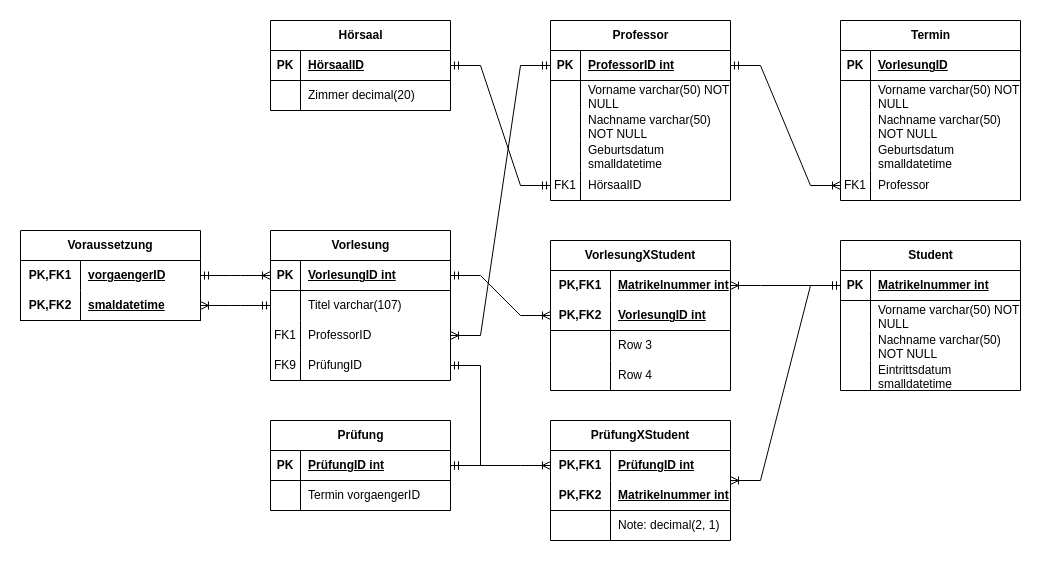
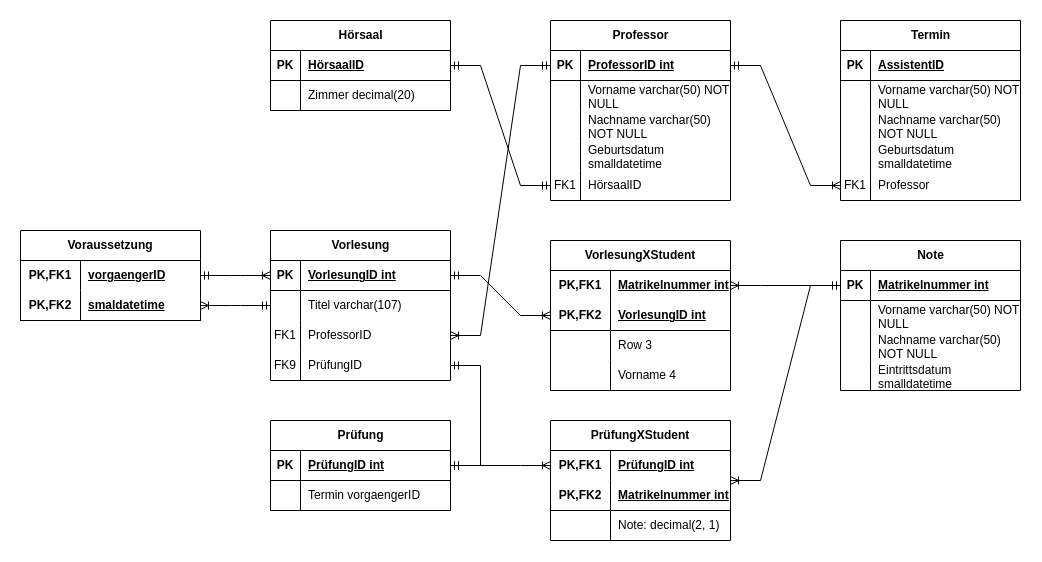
(914, 66) -> (914, 66)
(931, 256) -> (931, 256)
(634, 376) -> (647, 376)
